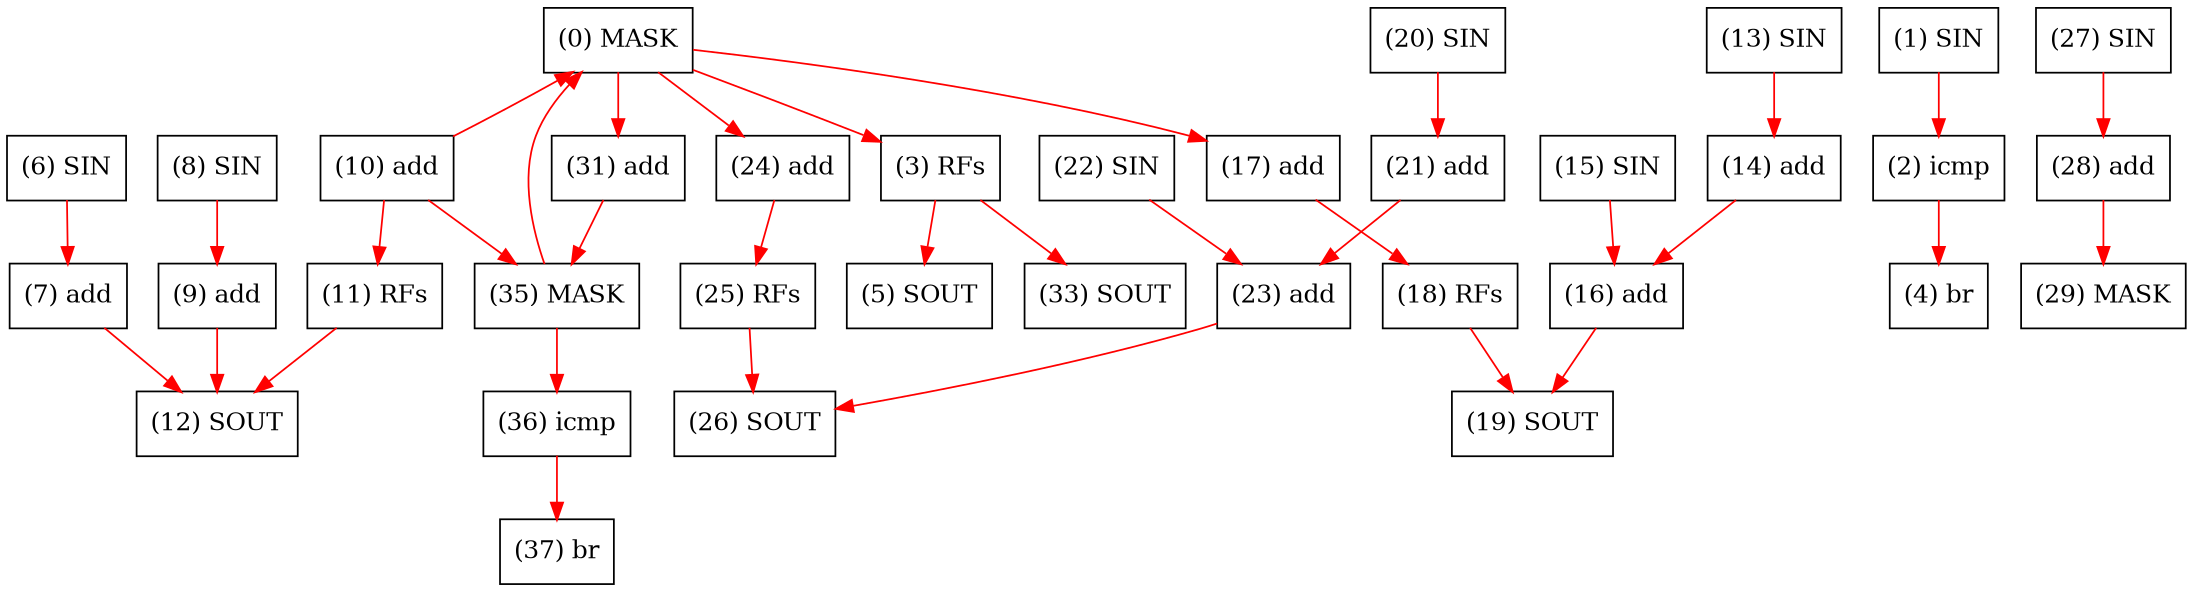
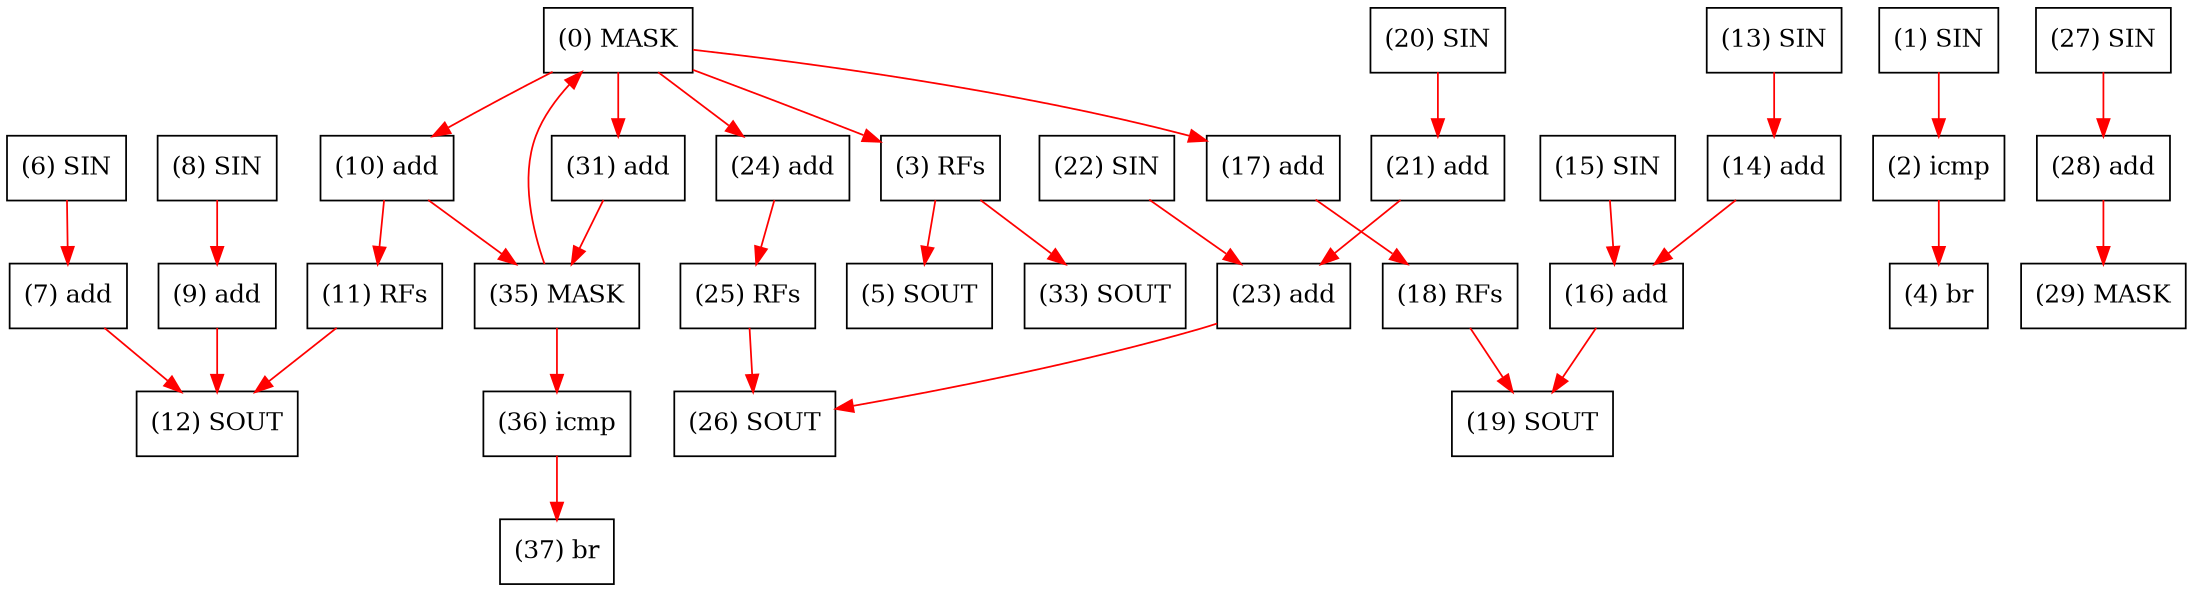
(506, 109) -> (500, 99)
